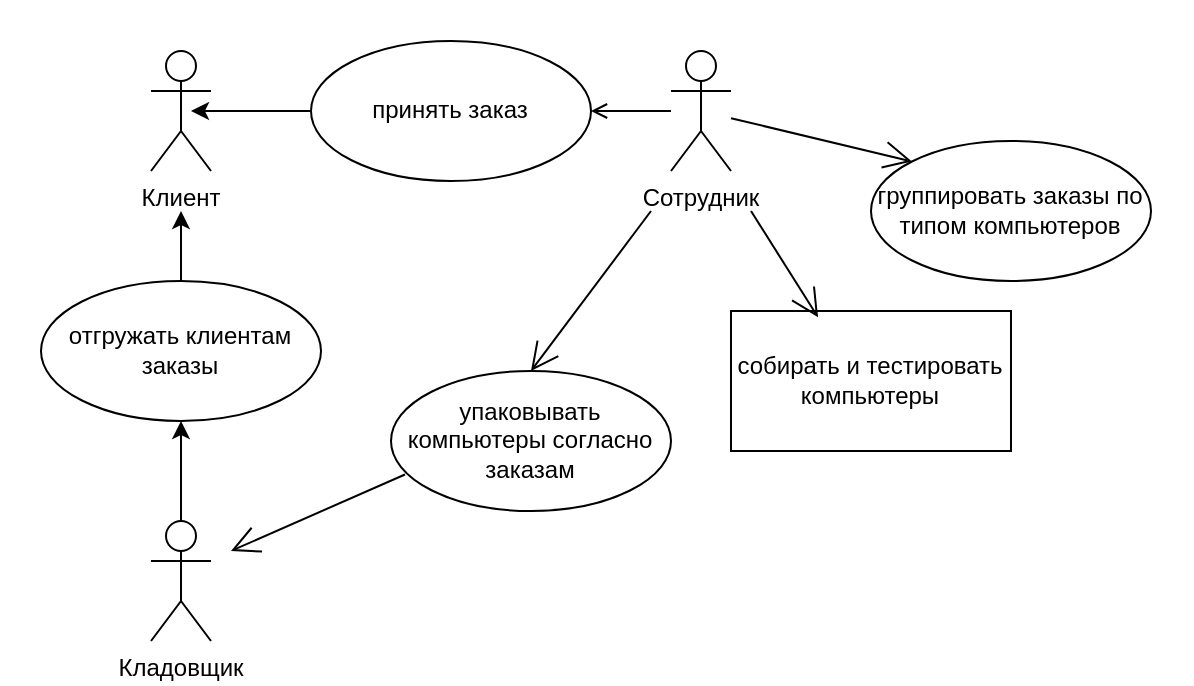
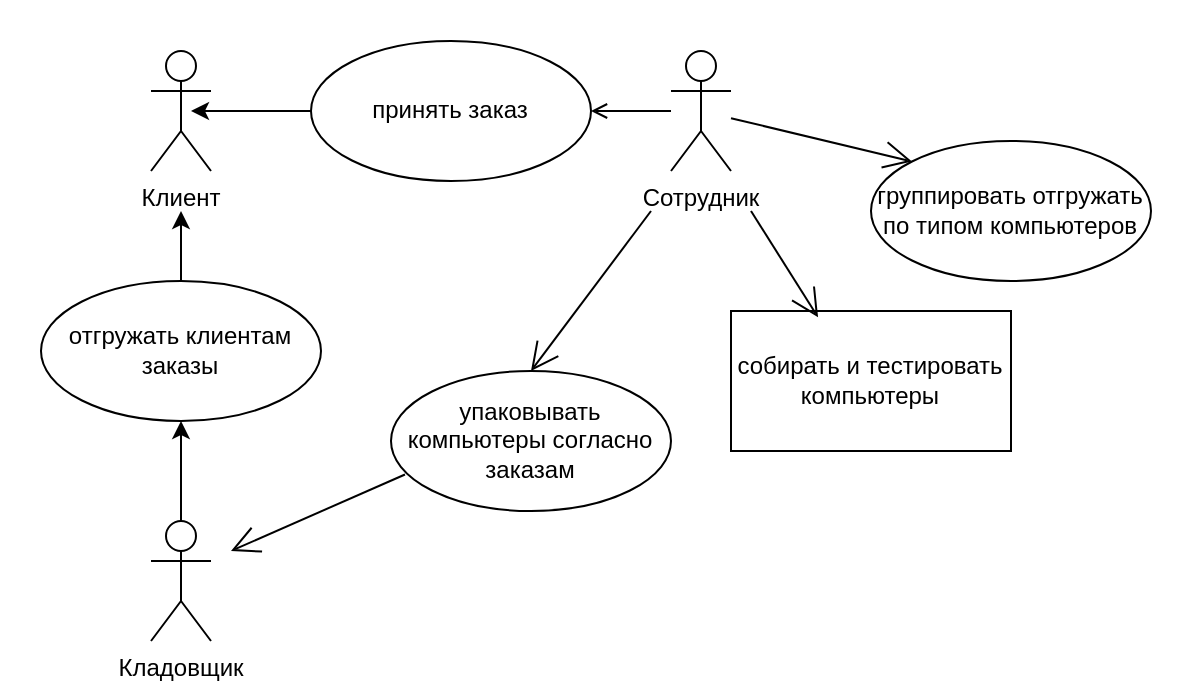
(1011, 211) -> (1011, 211)
